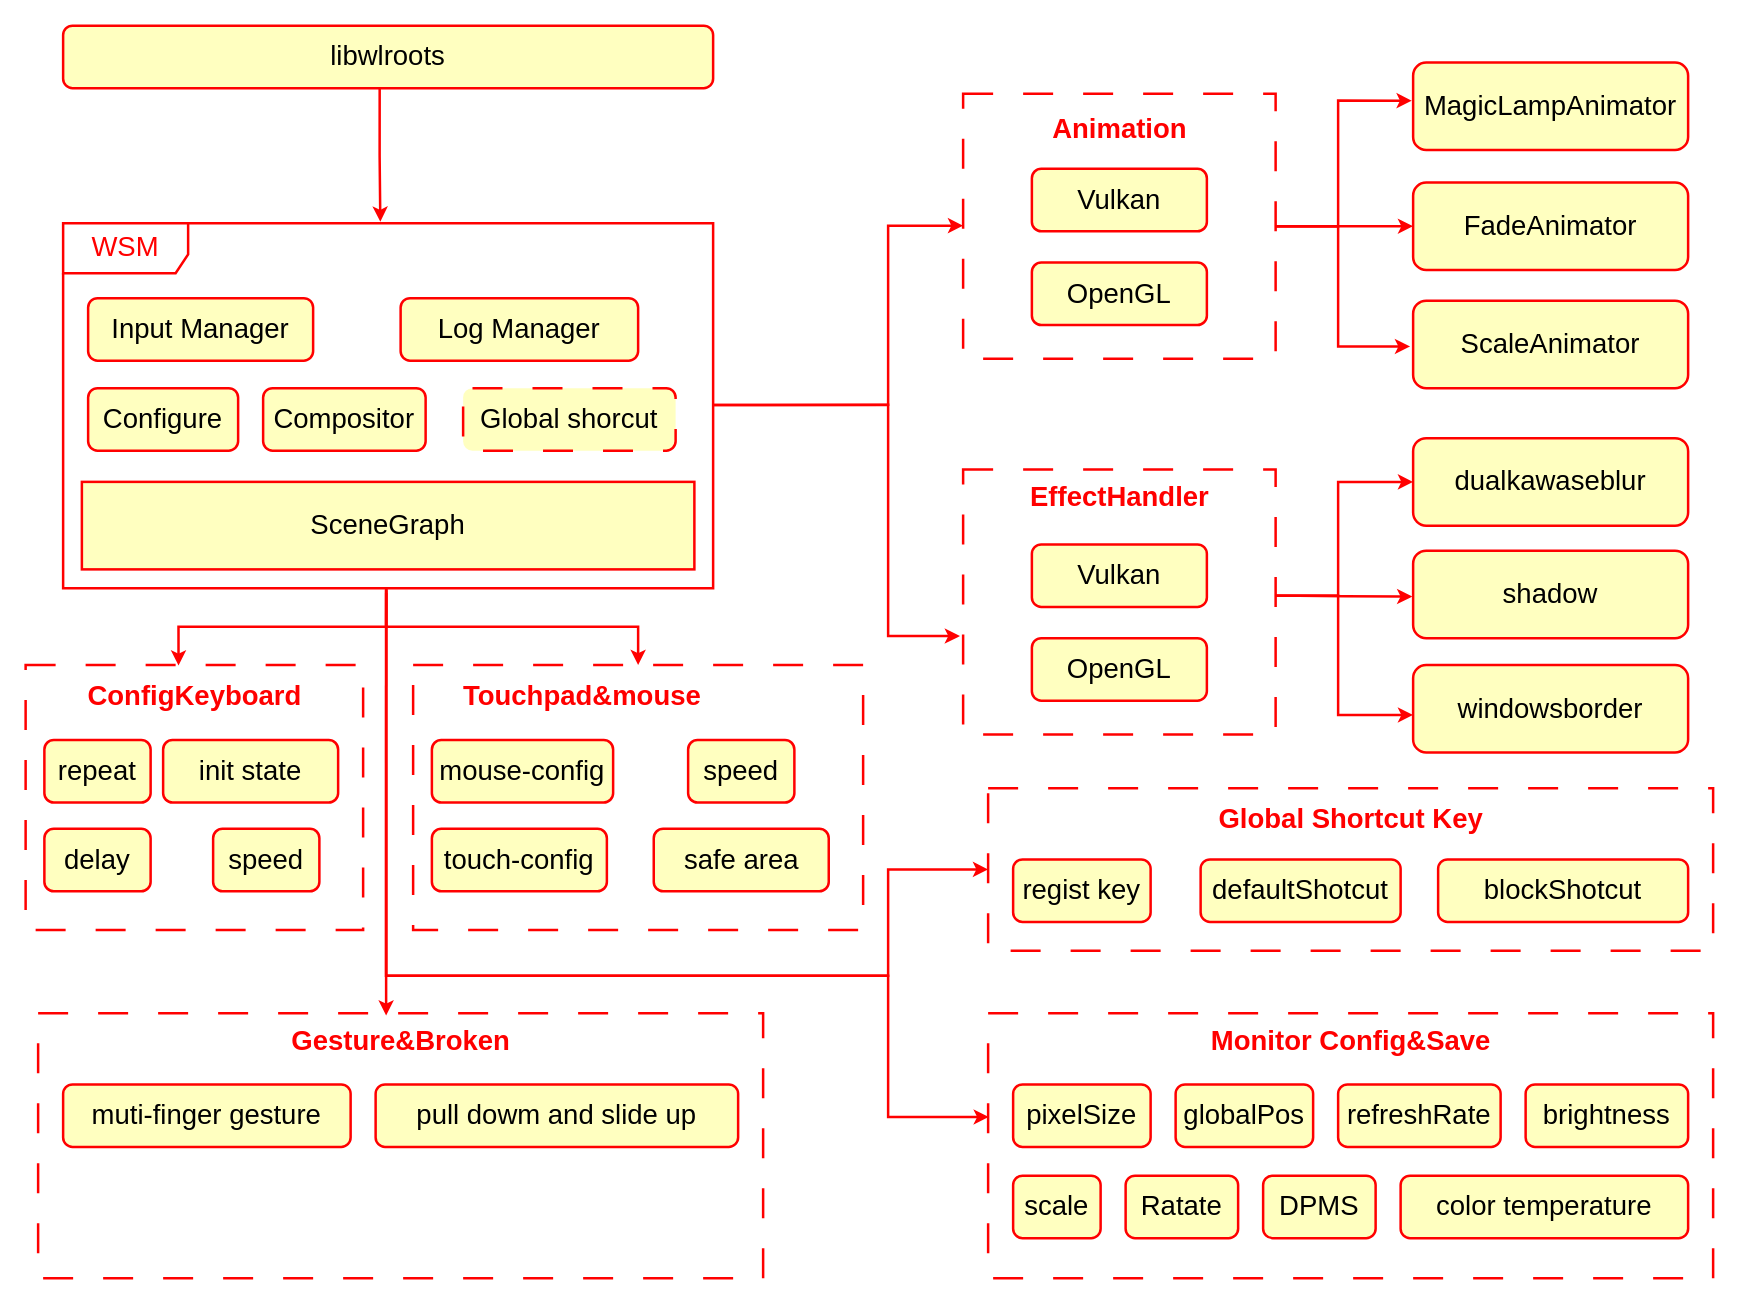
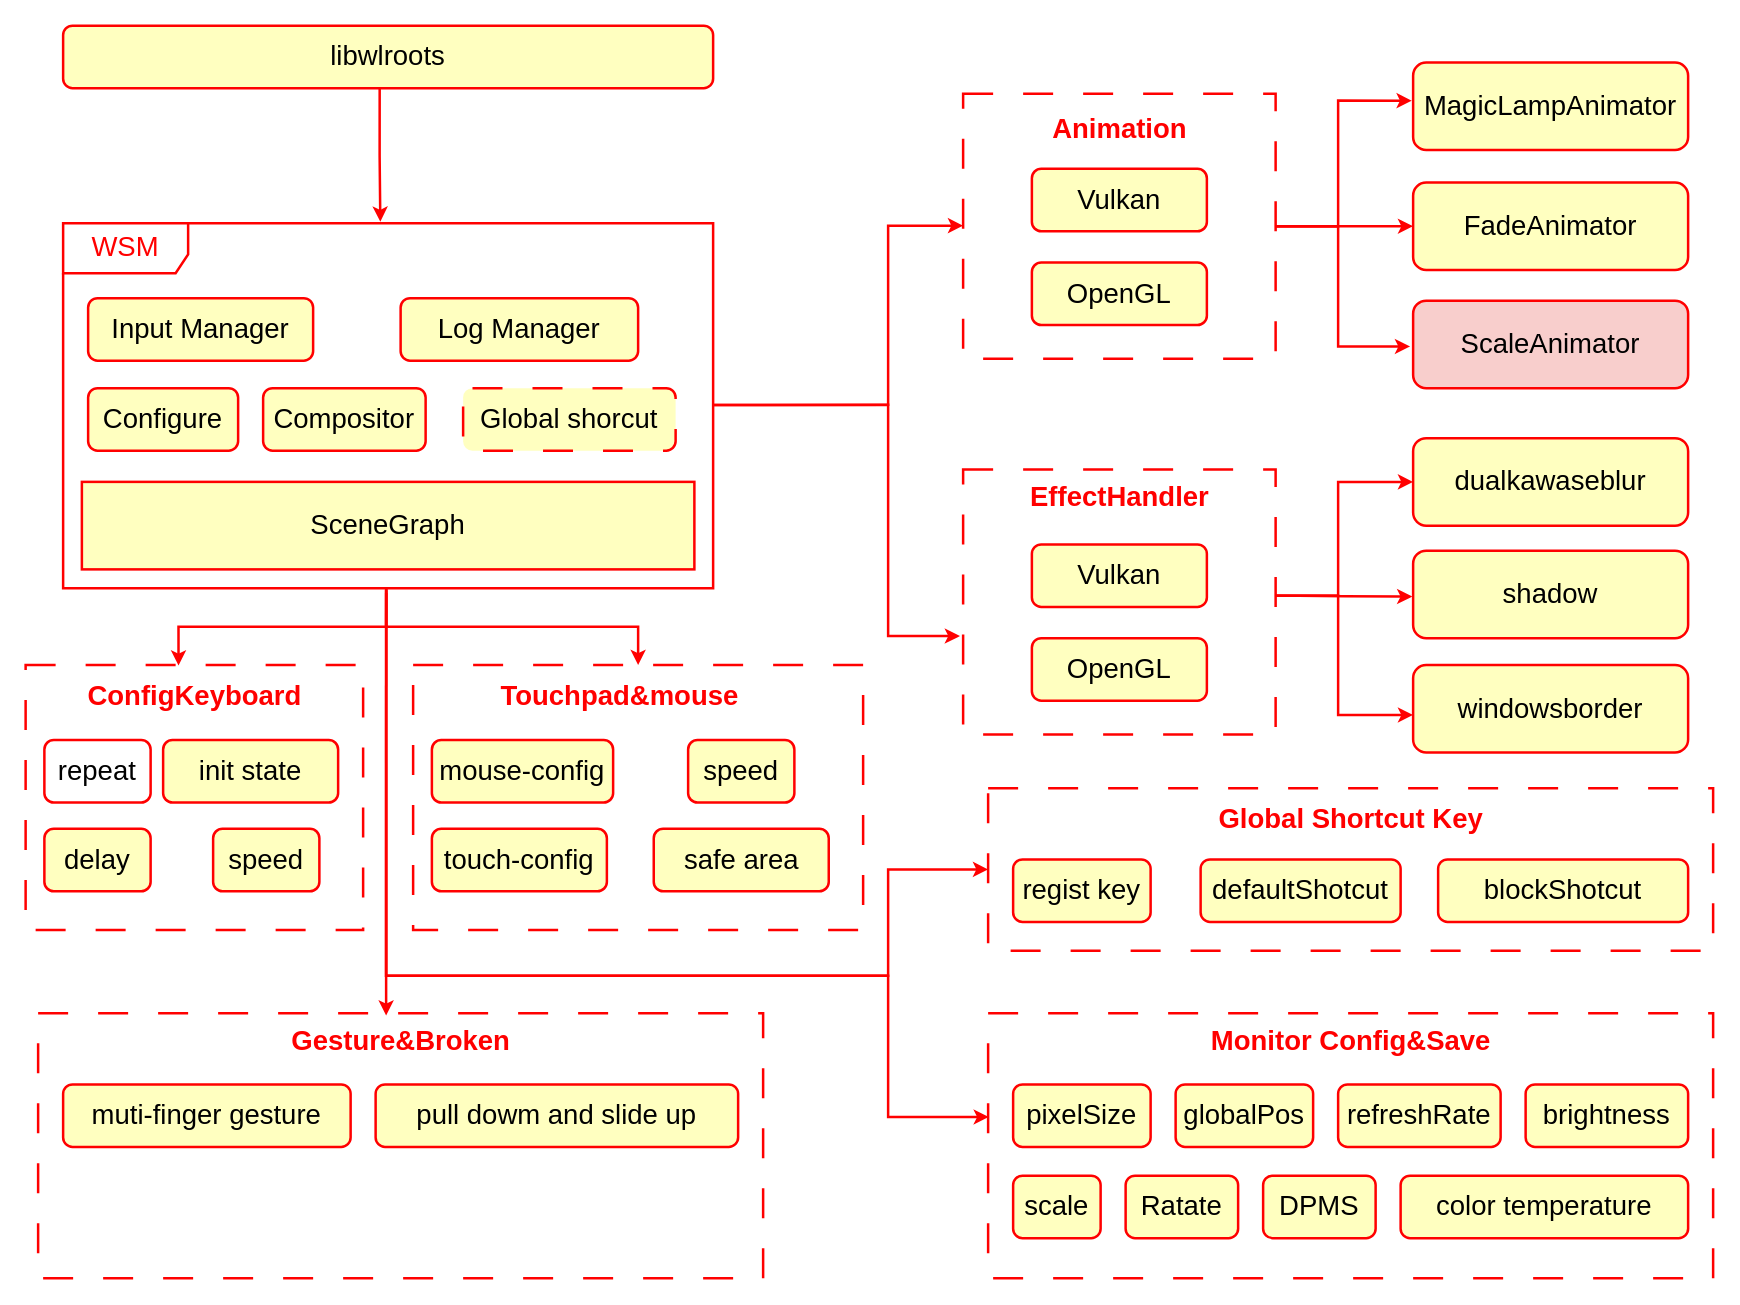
(1551, 344) -> (1551, 344)
(582, 696) -> (619, 696)
(98, 771) -> (98, 771)
